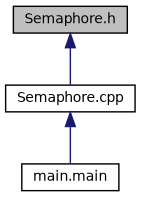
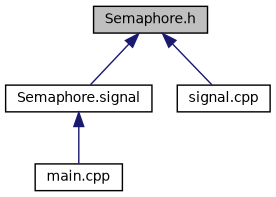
(70, 98) -> (79, 98)
none -> (224, 98)
(70, 177) -> (79, 177)
